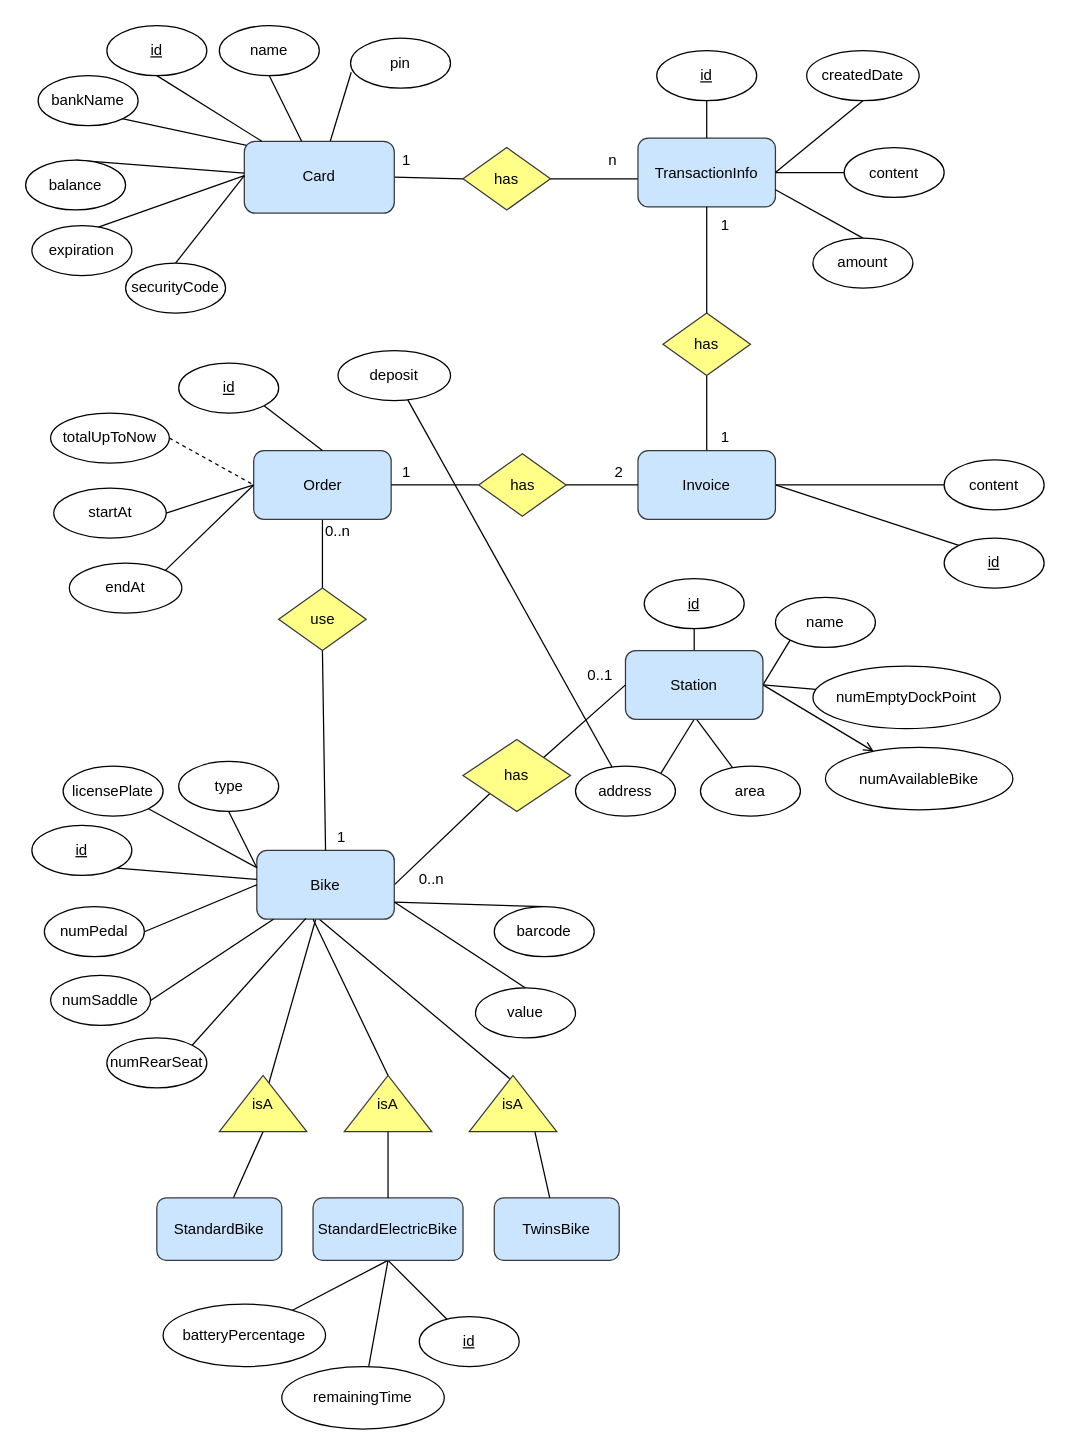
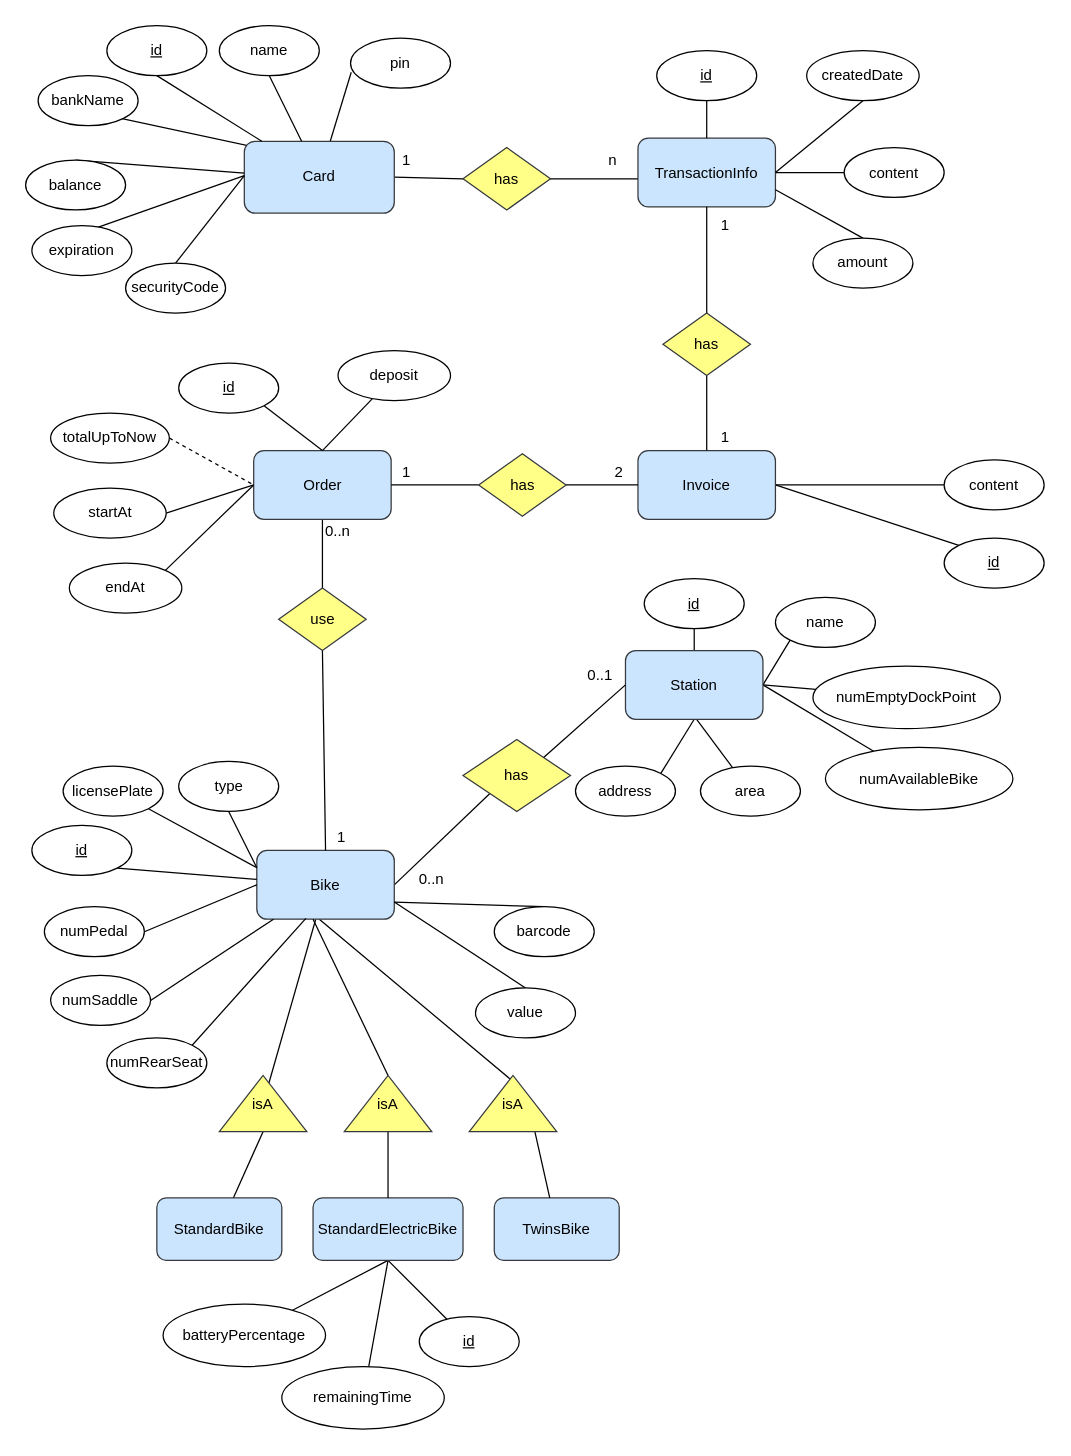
(510, 584) -> (348, 424)
(869, 748) -> (869, 748)
